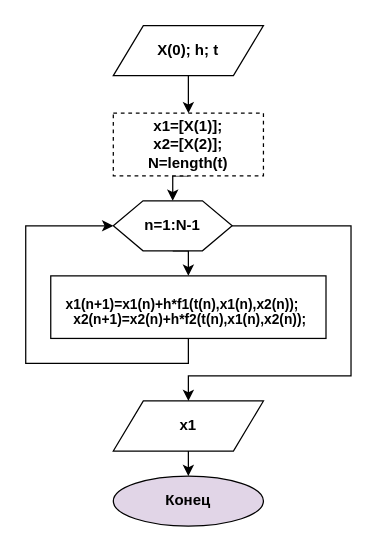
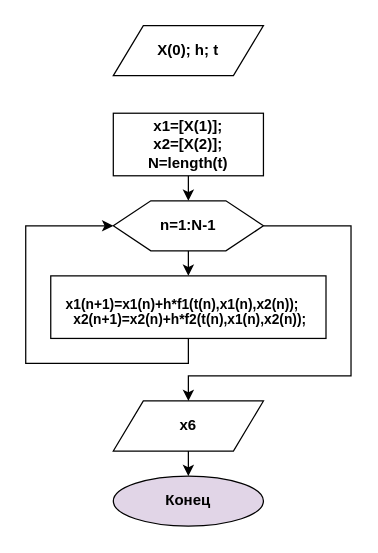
(188, 90) -> none
(188, 144) -> (188, 144)
(173, 226) -> (188, 226)
(188, 426) -> (188, 426)
